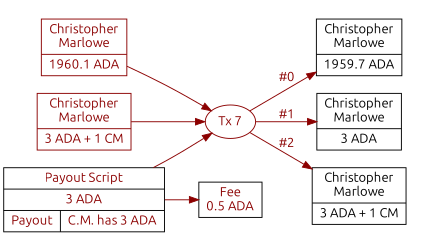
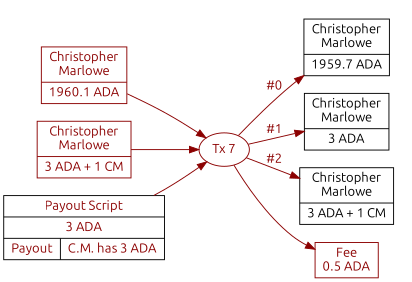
(177, 200) -> (266, 210)
(230, 200) -> (347, 260)
